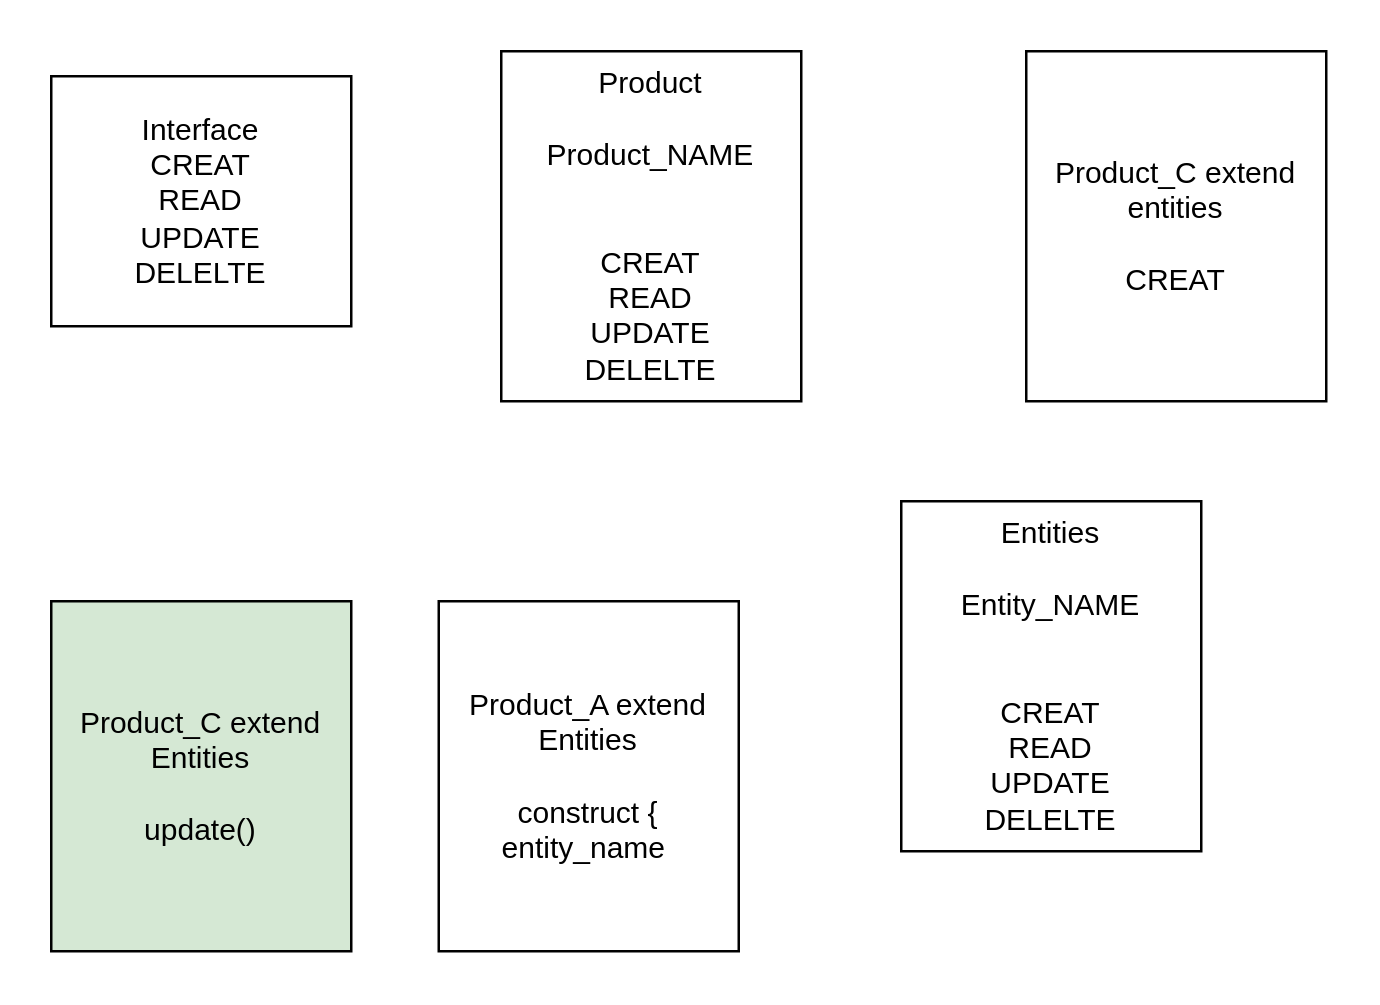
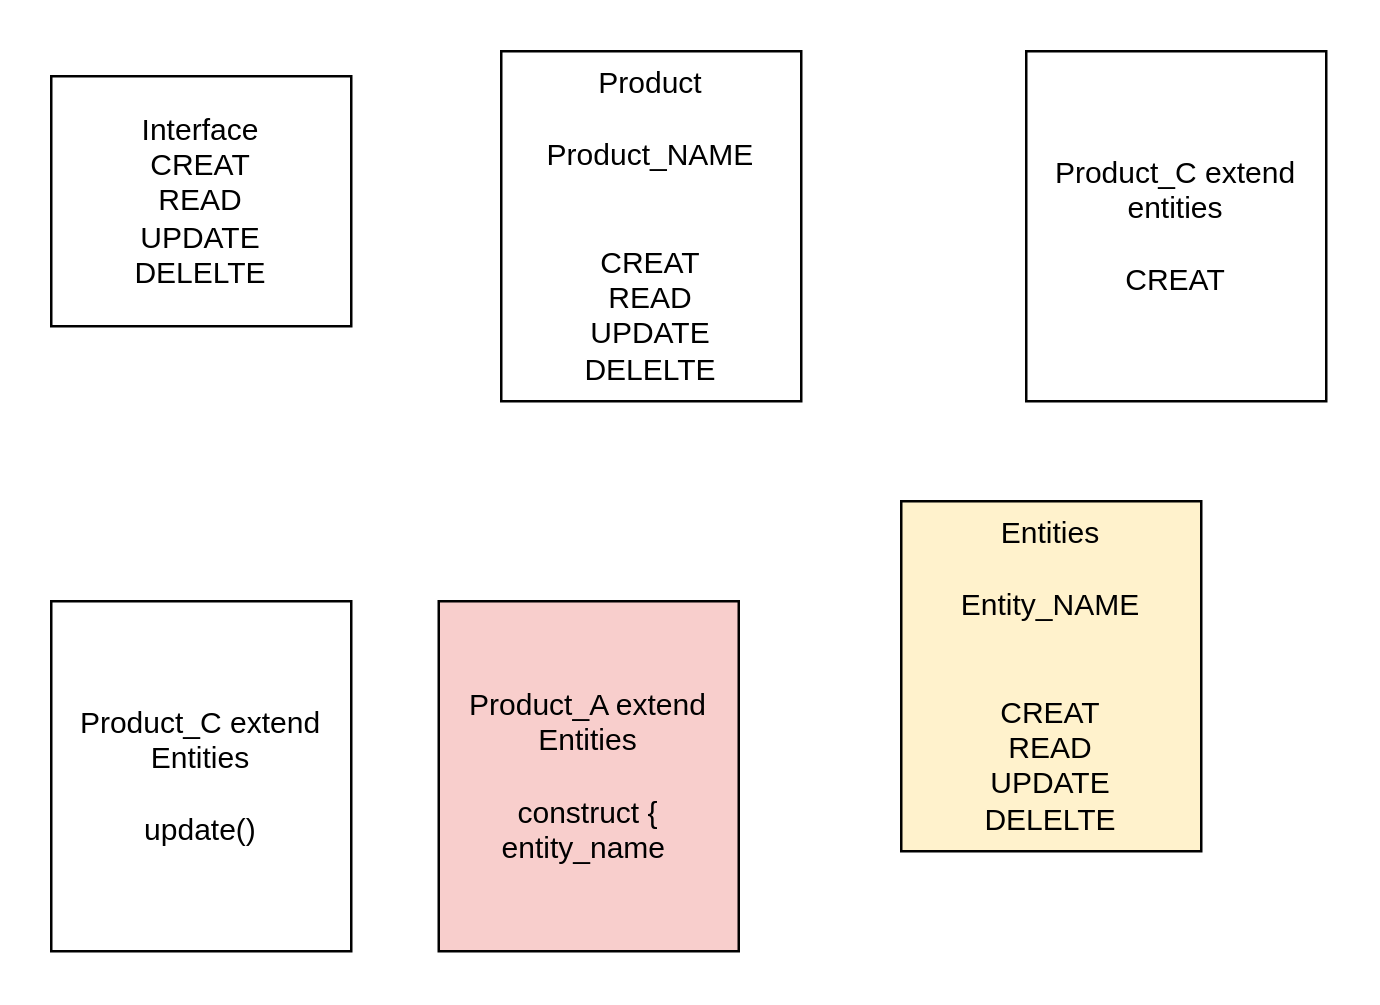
(1051, 676) -> (1051, 676)
(201, 776) -> (201, 776)
(589, 776) -> (589, 776)
